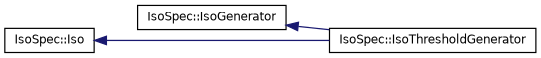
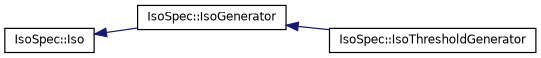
(218, 40) -> (122, 30)
